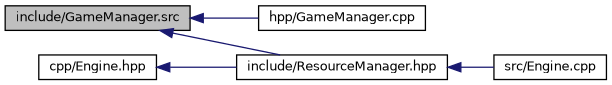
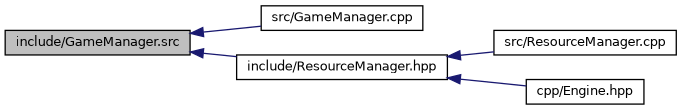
(342, 18) -> (342, 18)
(203, 67) -> (494, 83)
(550, 67) -> (585, 43)
